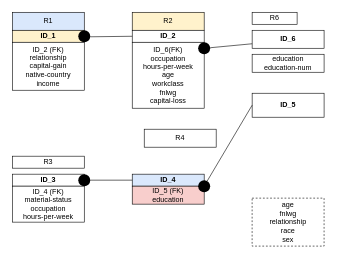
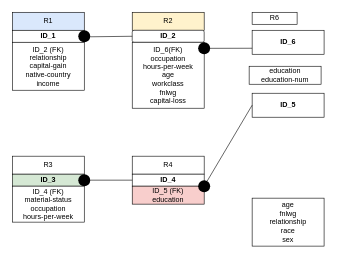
(48, 36) -> (48, 36)
(168, 36) -> (168, 36)
(288, 39) -> (288, 42)
(288, 63) -> (285, 75)
(180, 138) -> (168, 165)
(48, 162) -> (48, 165)
(48, 180) -> (48, 180)
(168, 180) -> (168, 180)
(288, 222) -> (288, 222)
